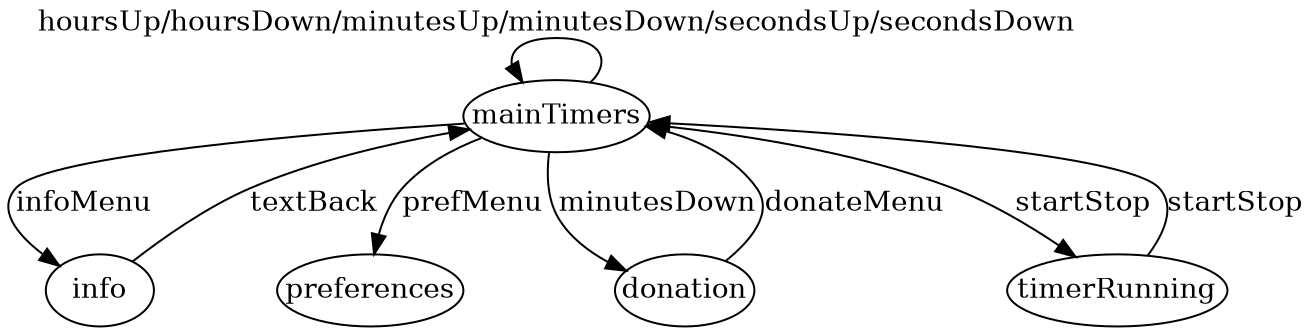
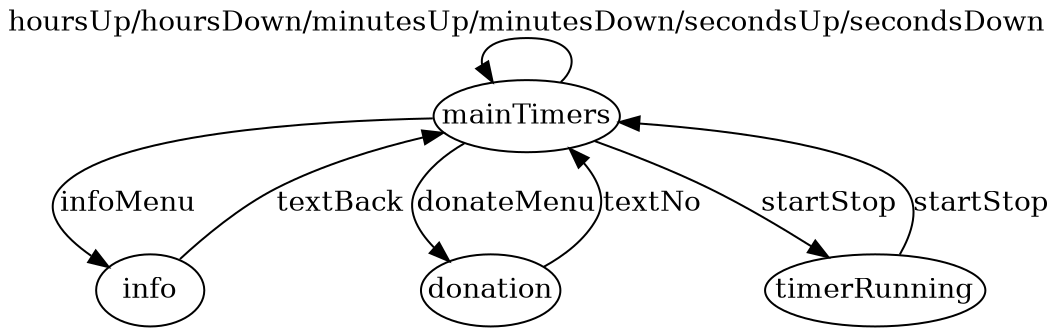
(658, 203) -> (507, 203)
(855, 203) -> (652, 203)
(370, 290) -> none
